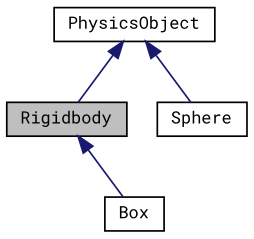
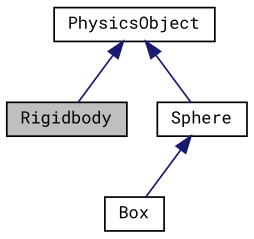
(106, 174) -> (163, 174)
